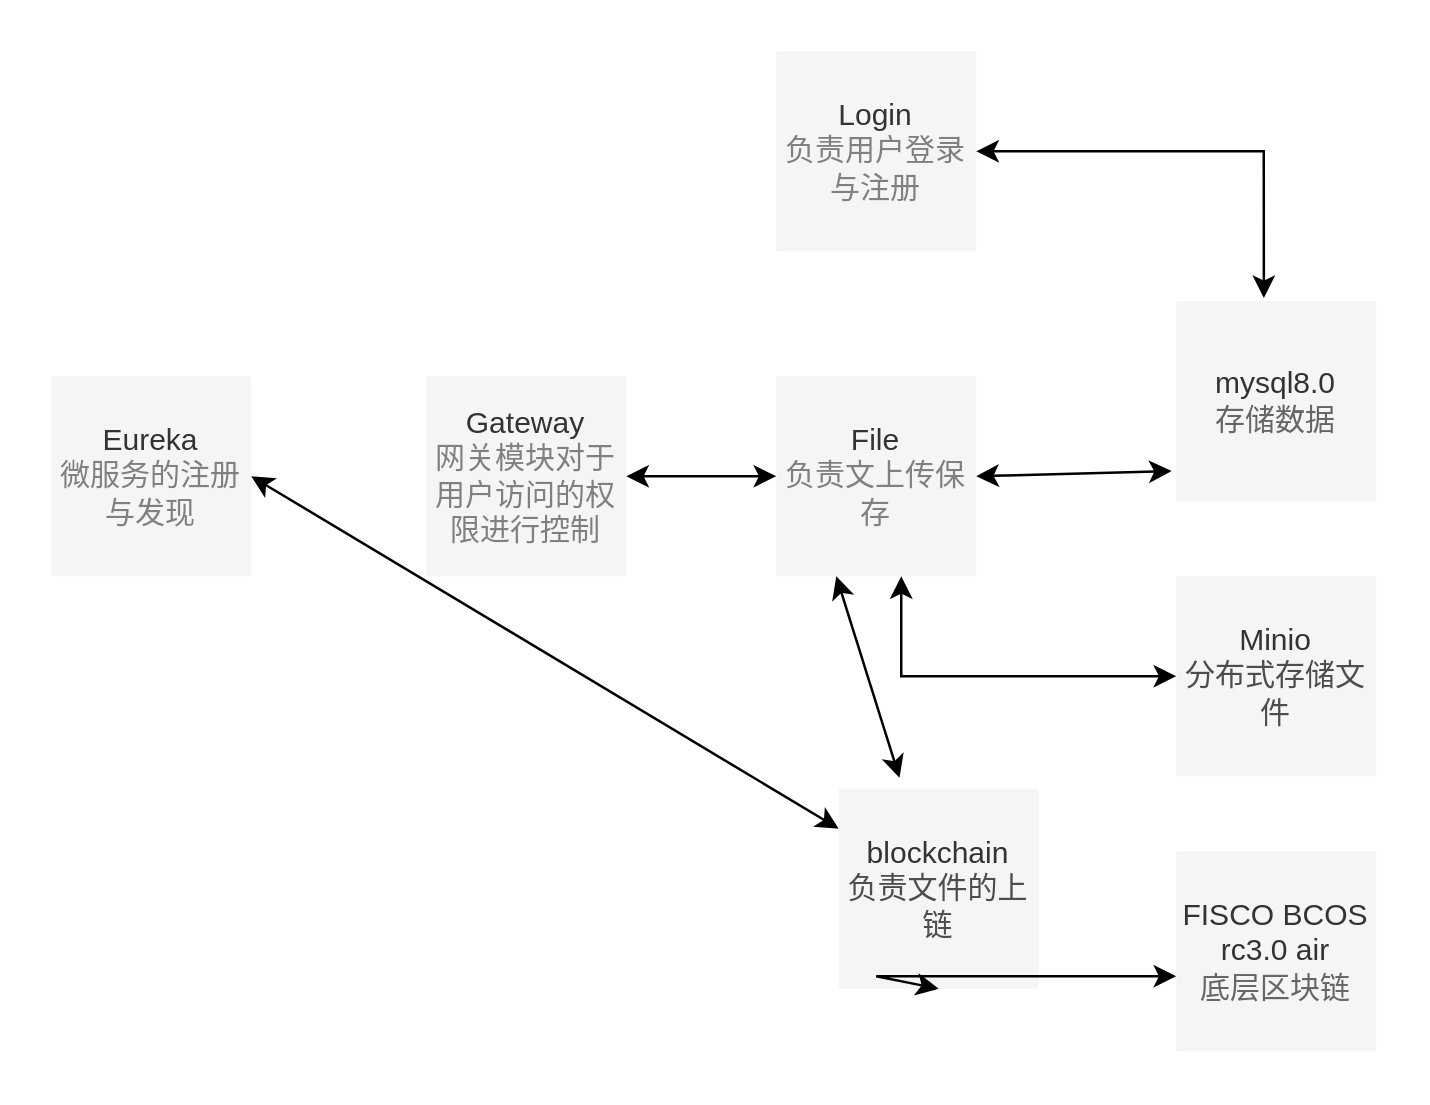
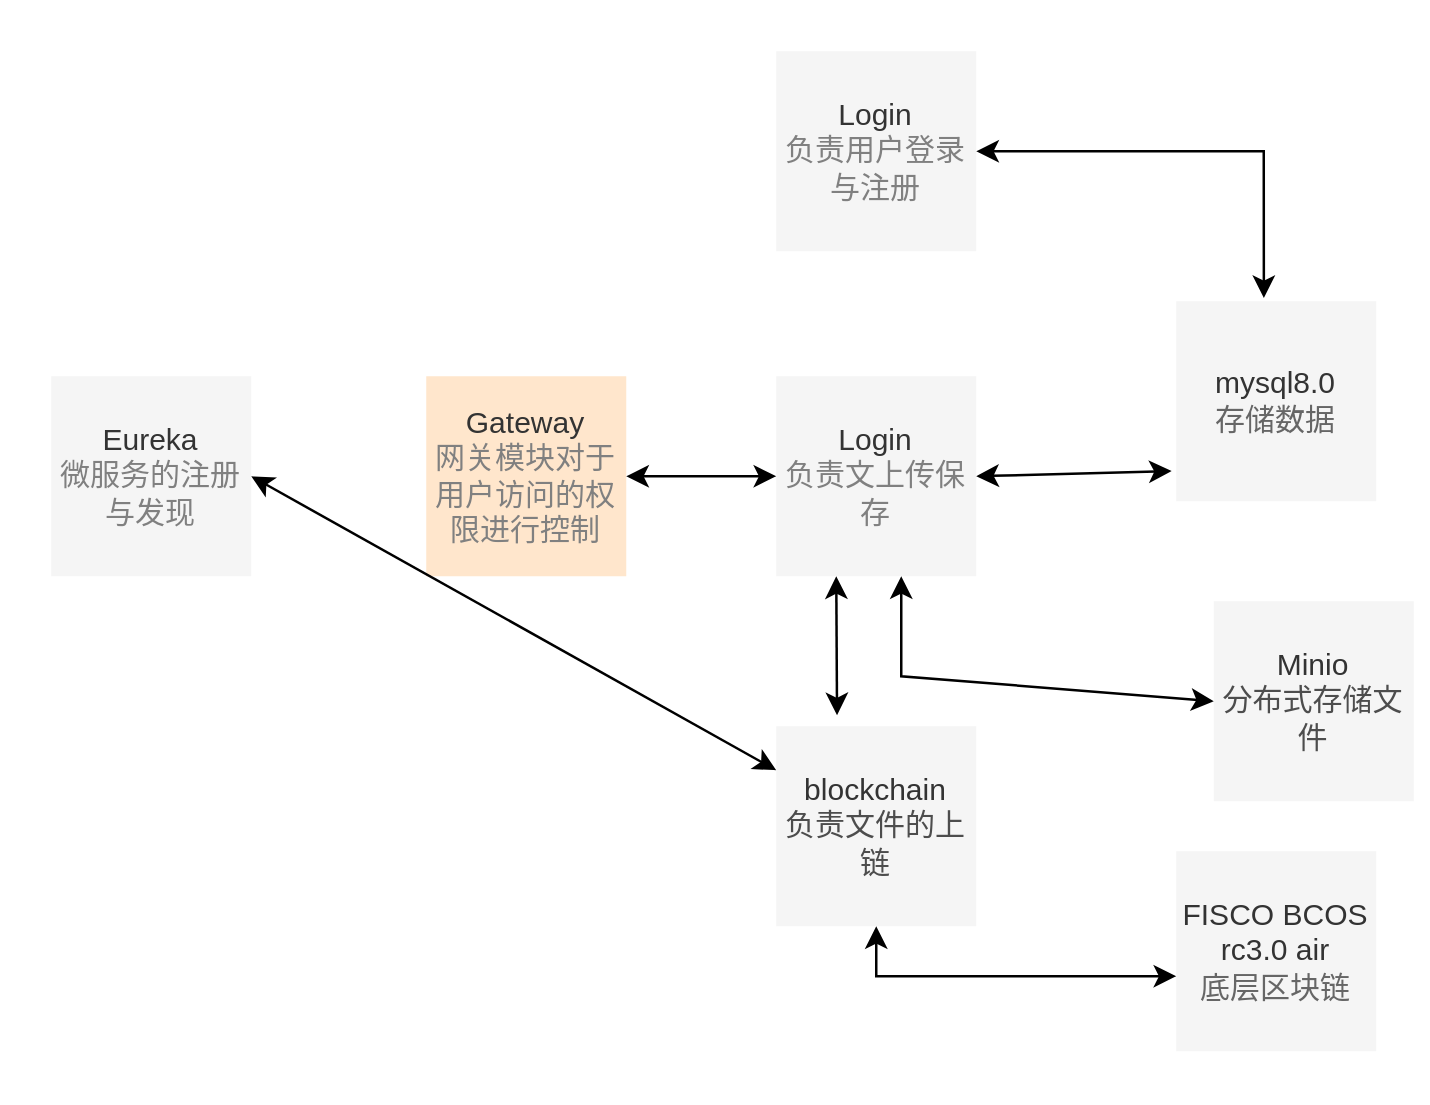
(526, 476) -> (526, 476)
(876, 476) -> (876, 476)
(1276, 676) -> (1314, 701)
(939, 889) -> (876, 826)
